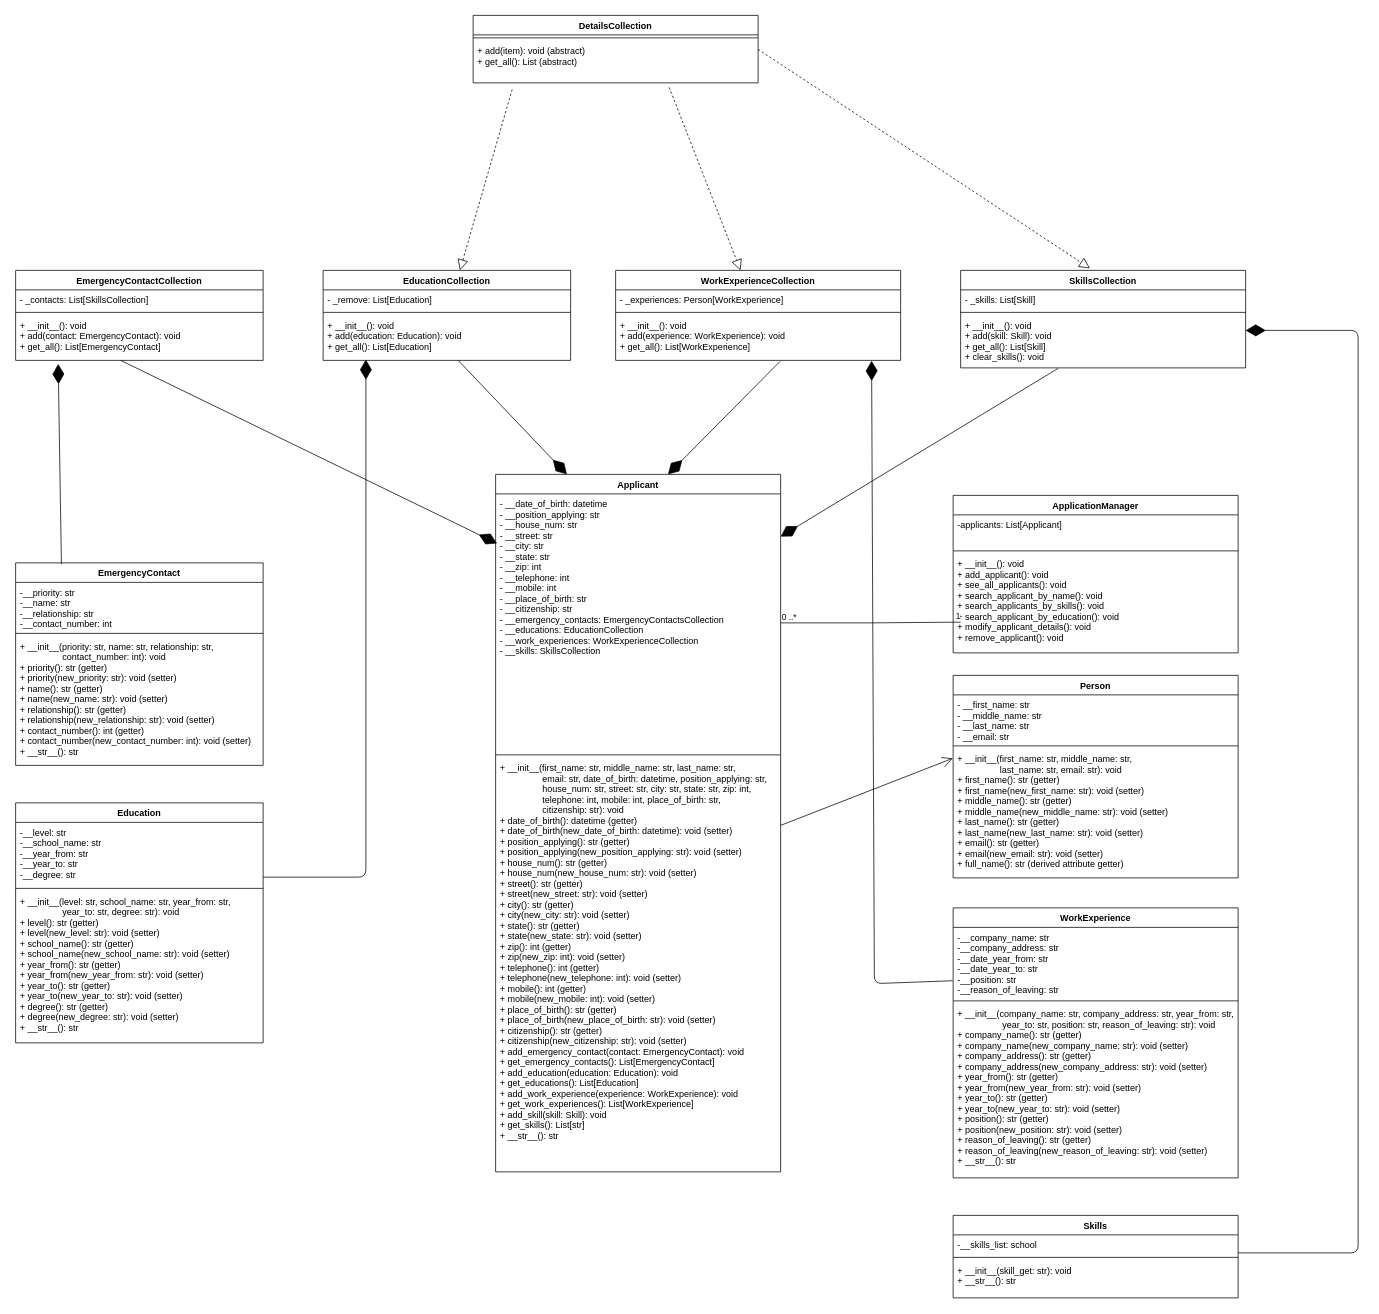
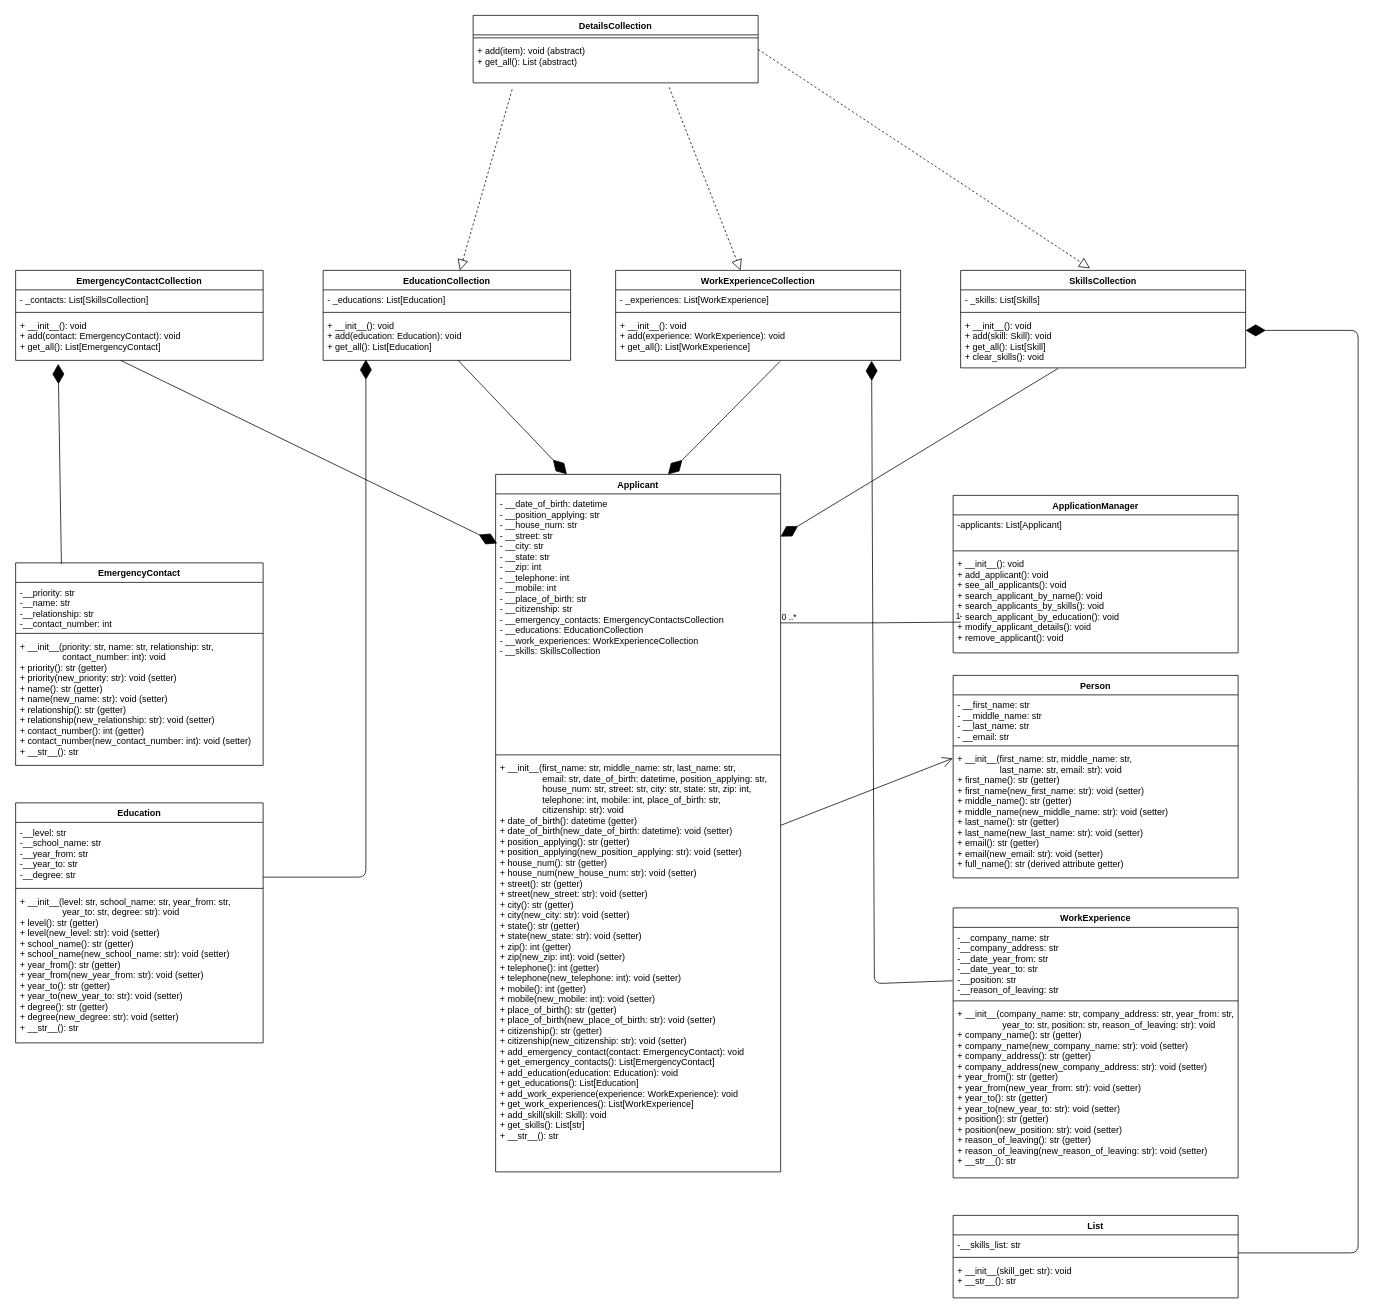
(387, 300) -> (396, 300)
(709, 300) -> (703, 300)
(1008, 300) -> (1011, 300)
(1095, 1226) -> (1095, 1226)
(1003, 1245) -> (997, 1245)
